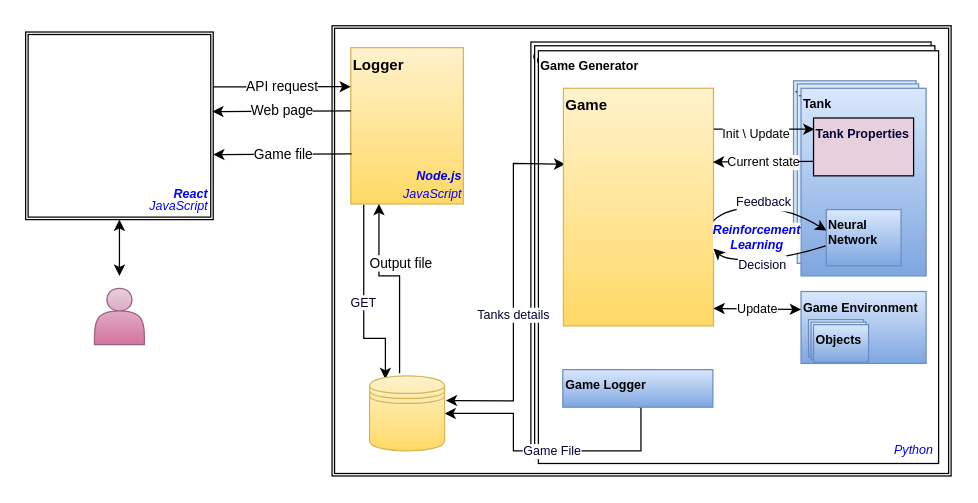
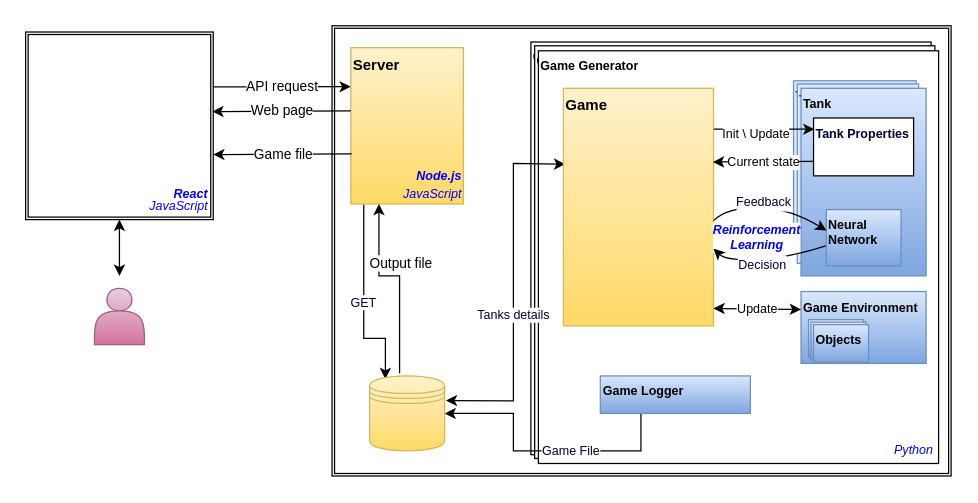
(378, 66) -> (378, 66)
(863, 147) -> (863, 147)
(638, 388) -> (675, 394)
